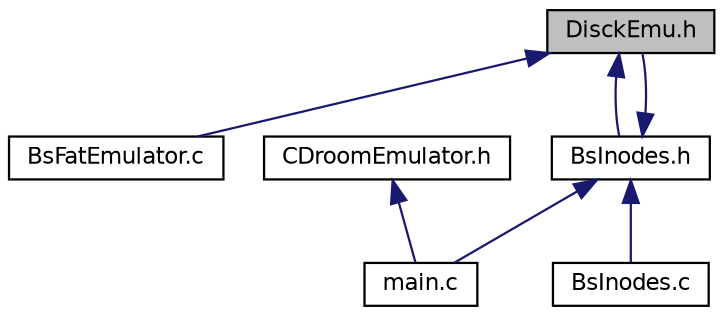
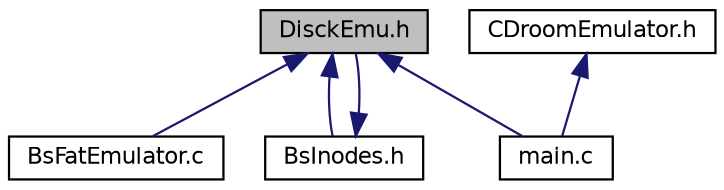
(516, 227) -> (460, 101)
(631, 284) -> none
